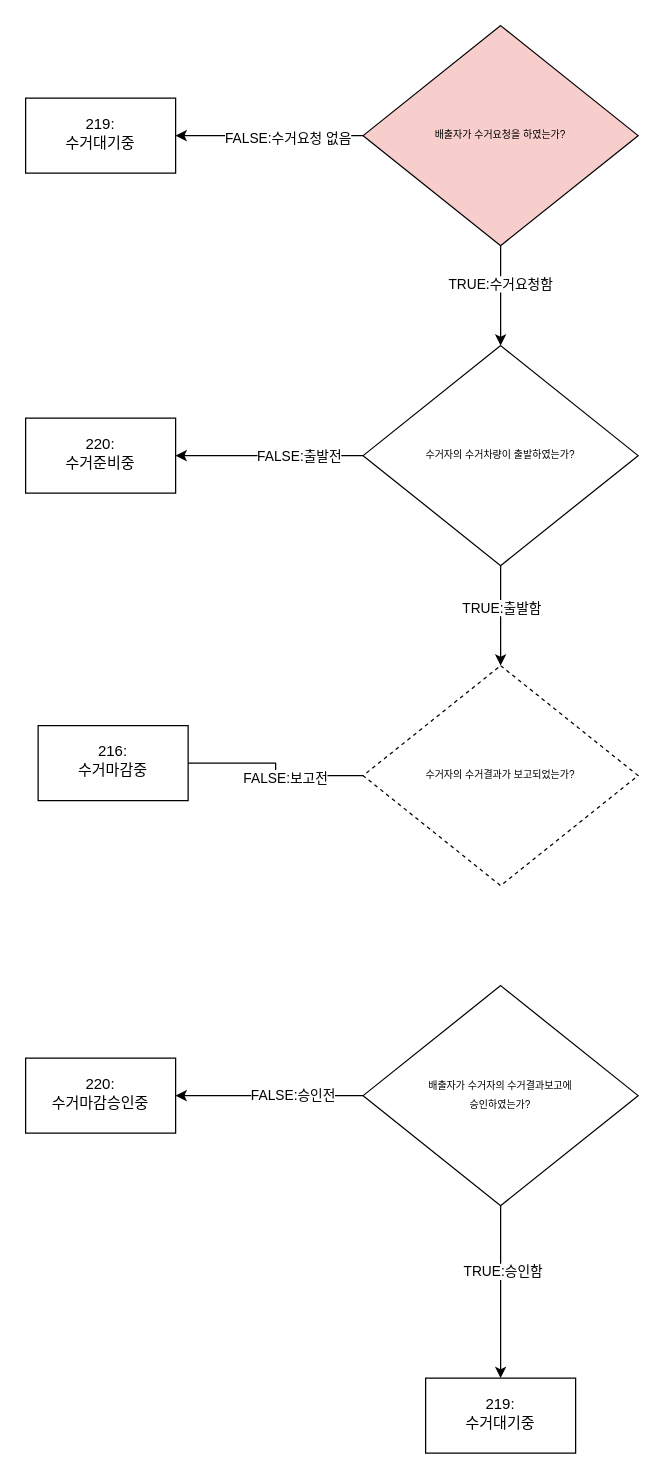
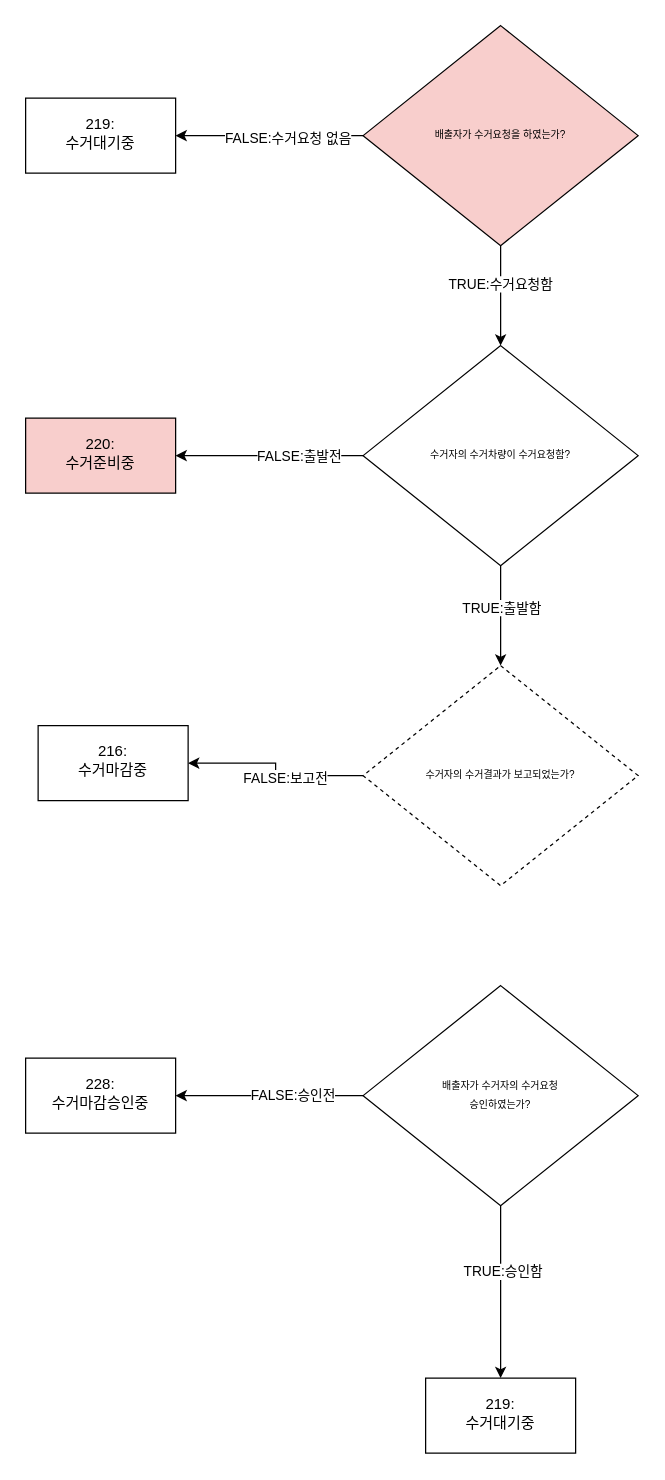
(501, 453) -> (501, 453)
(101, 456) -> (101, 456)
(194, 763) -> (198, 763)
(101, 1093) -> (101, 1093)
(501, 1093) -> (501, 1093)
